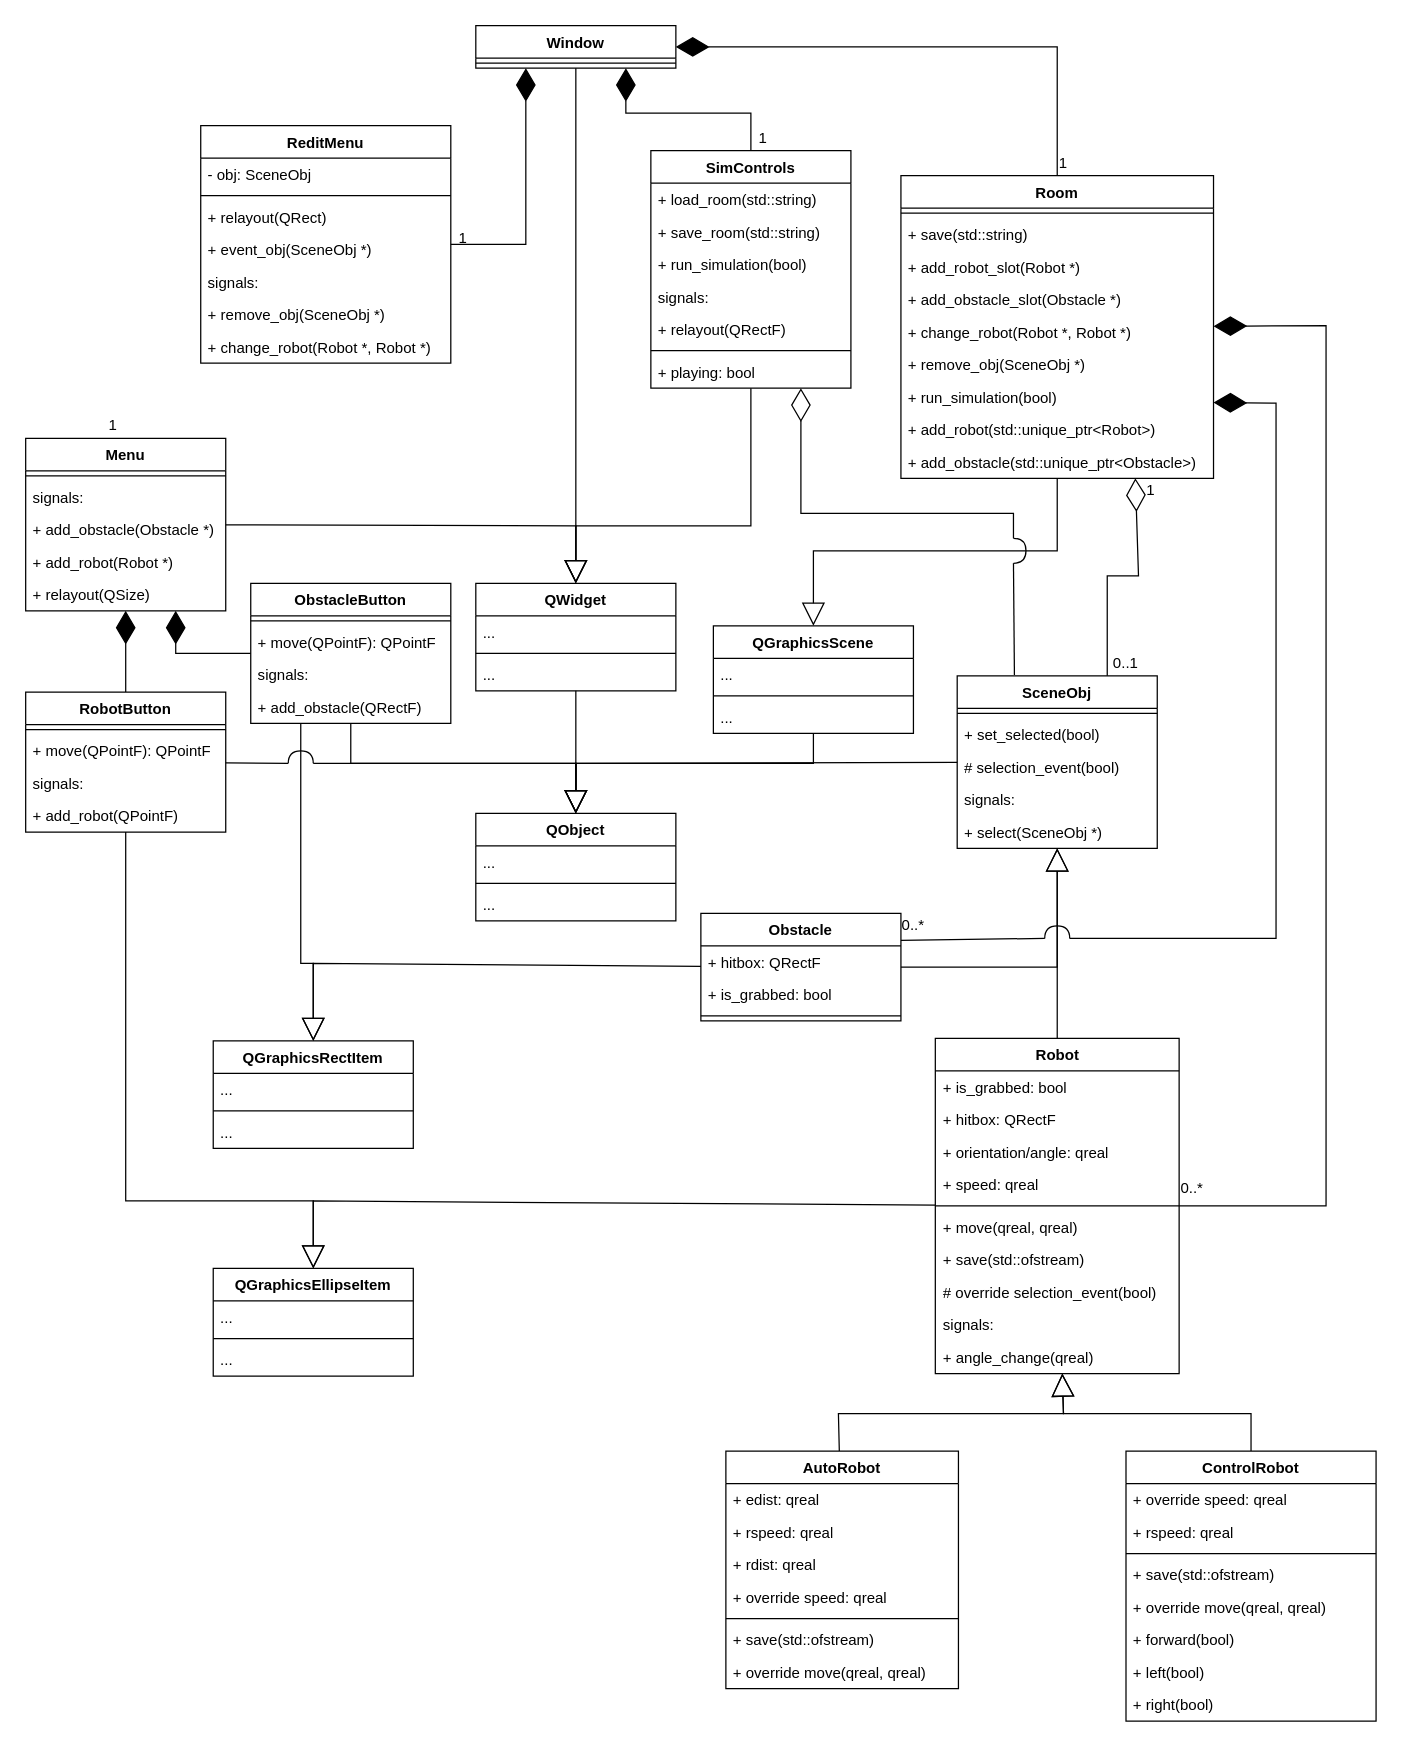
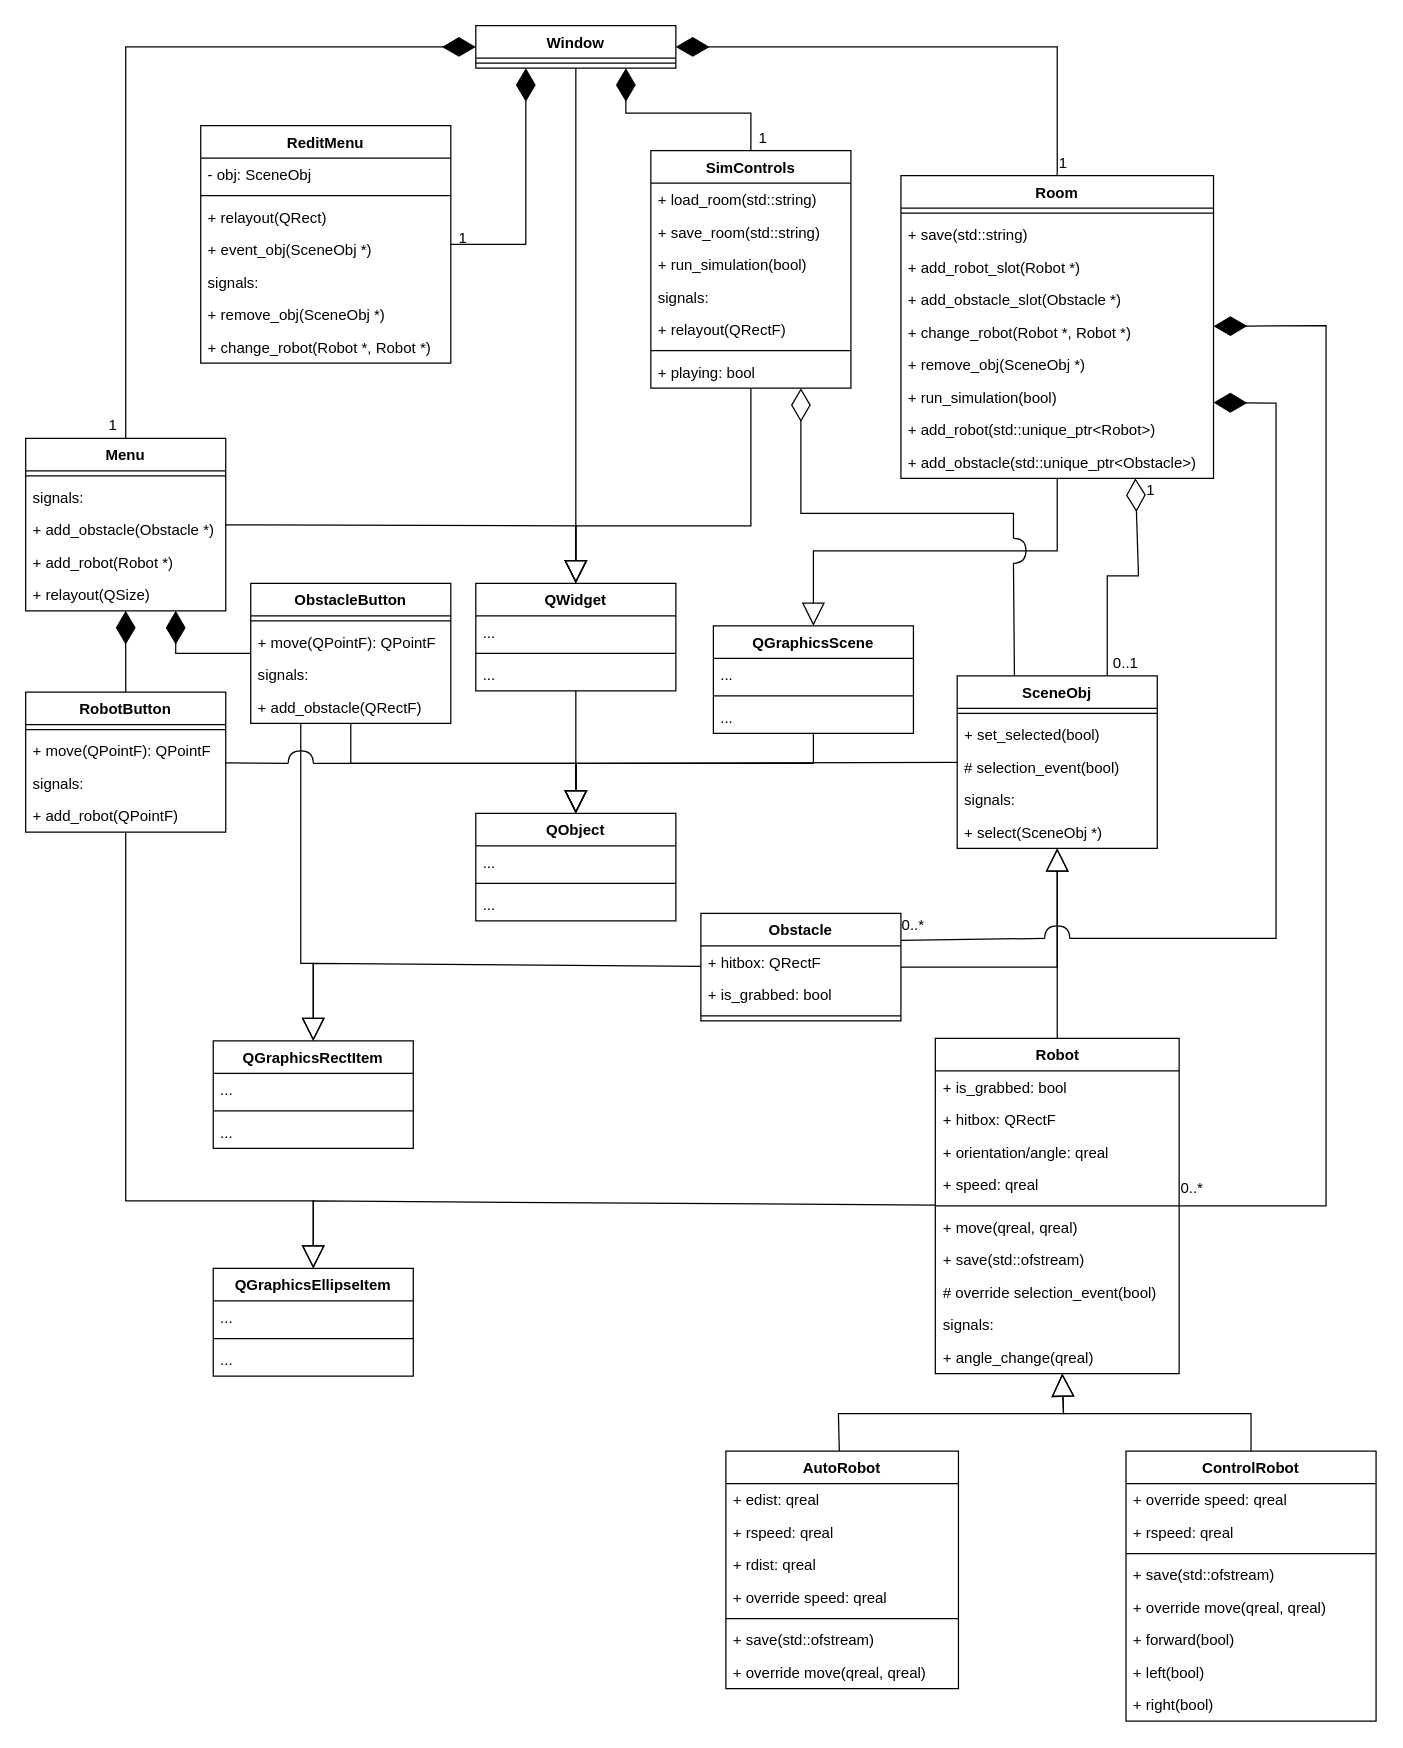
none -> (126, 84)
